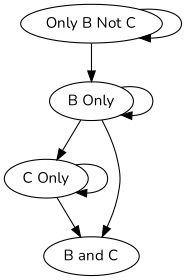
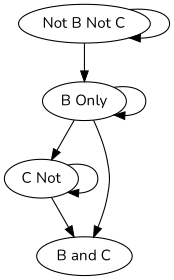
(91, 24) -> (84, 24)
(46, 179) -> (41, 179)
